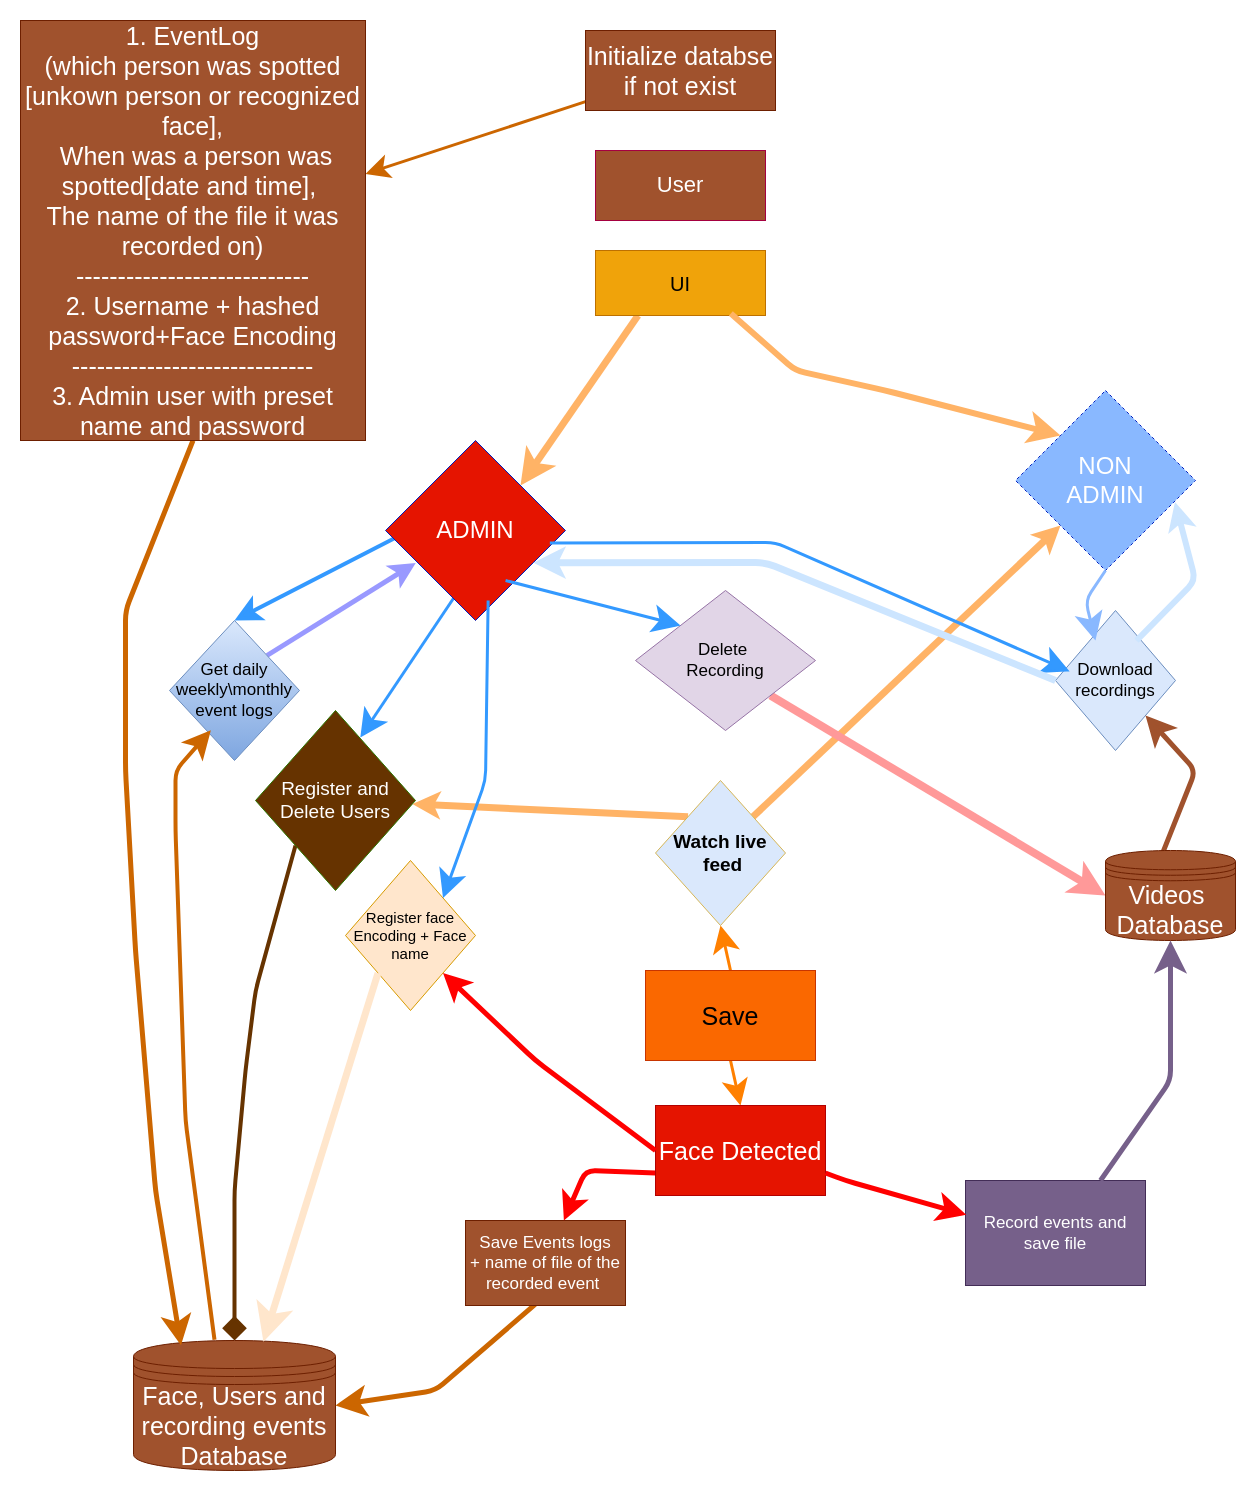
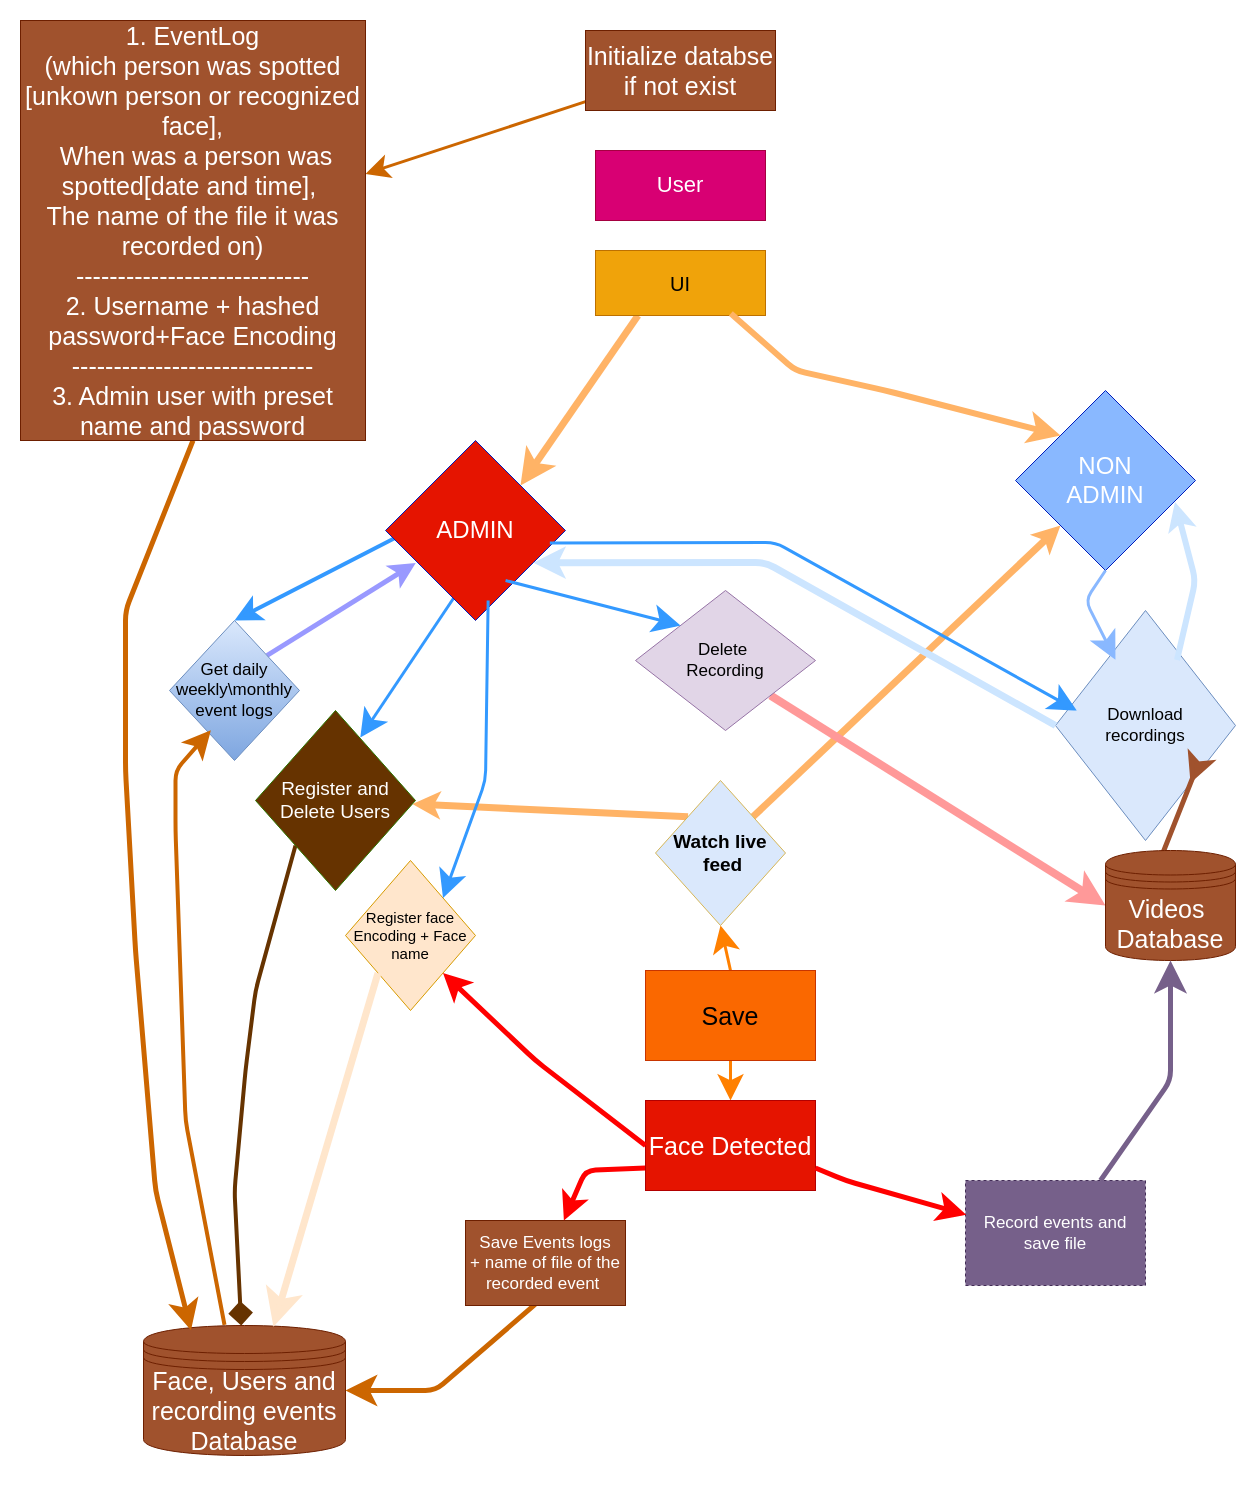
(681, 186) -> (681, 186)
(1106, 481) -> (1106, 481)
(1116, 681) -> (1146, 726)
(1171, 896) -> (1171, 906)
(741, 1151) -> (731, 1146)
(1056, 1233) -> (1056, 1233)
(235, 1406) -> (245, 1391)
